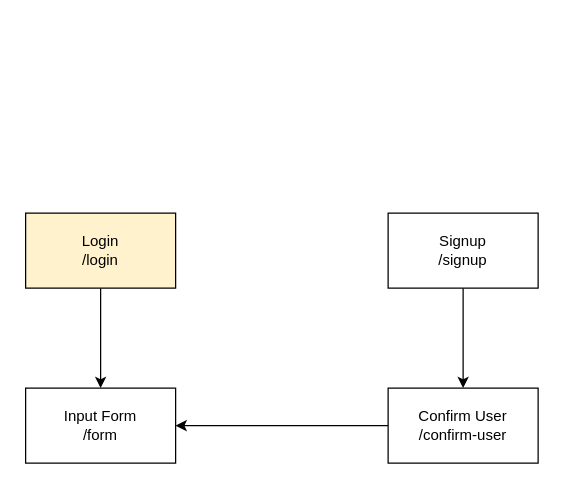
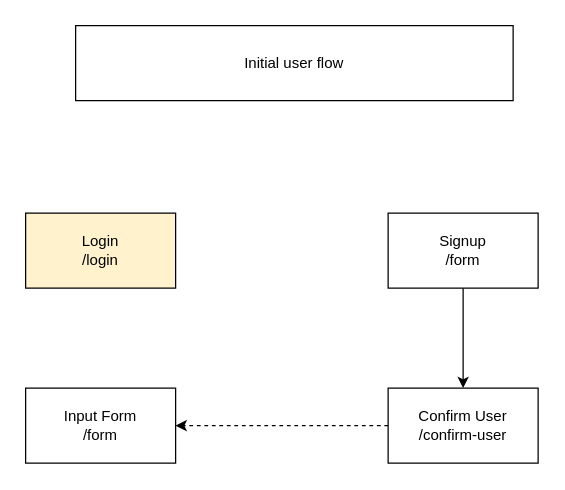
none -> (294, 63)
(463, 251) -> (463, 251)
(101, 334) -> none
(285, 426) -> (285, 426)
